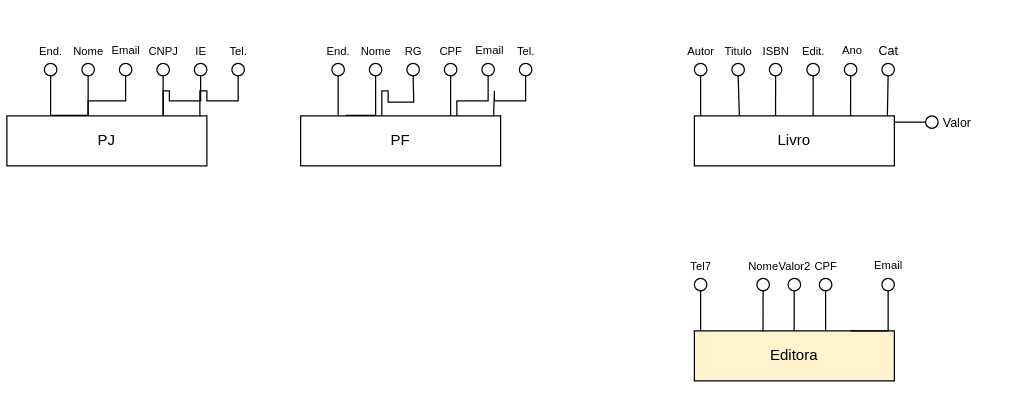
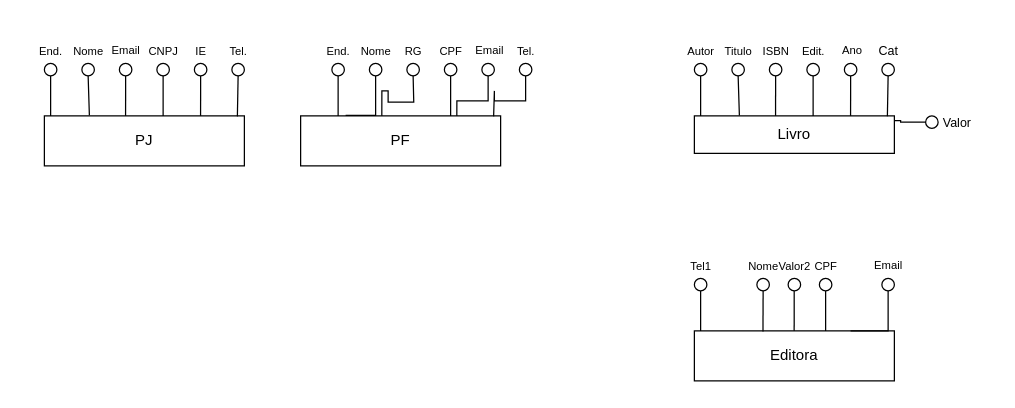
(107, 141) -> (144, 141)
(794, 141) -> (794, 134)
(701, 266) -> (701, 266)
(794, 356) -> (794, 356)
